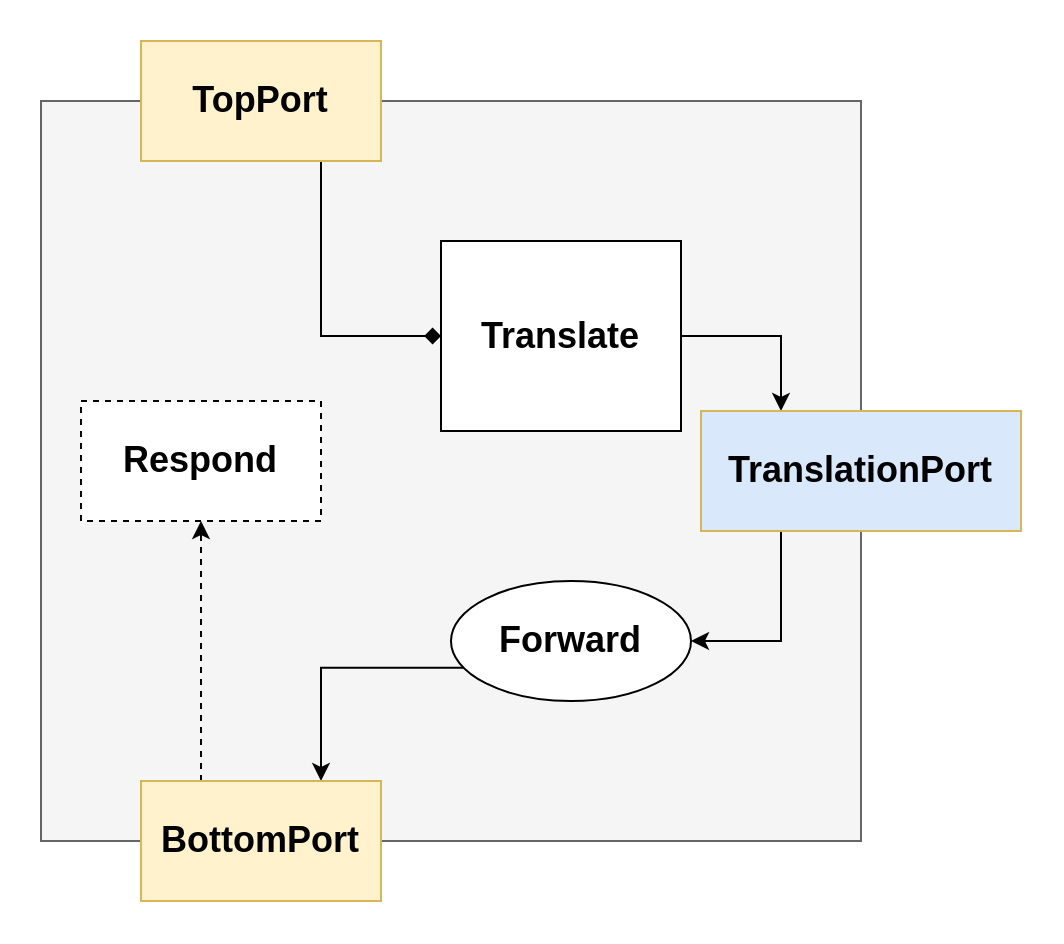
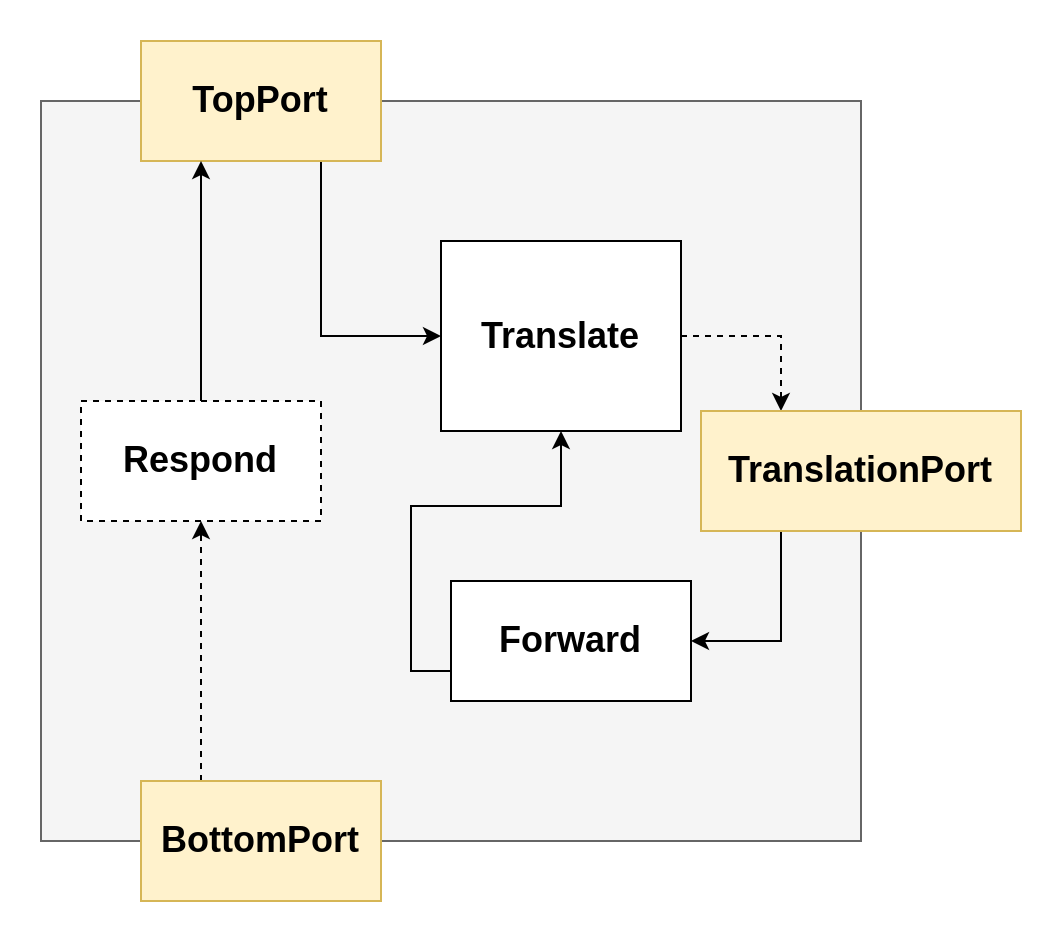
none -> (201, 288)
(424, 336) -> (425, 336)
(761, 336) -> (761, 336)
(861, 471) -> (861, 471)
(571, 641) -> (571, 641)
(342, 668) -> (414, 506)
